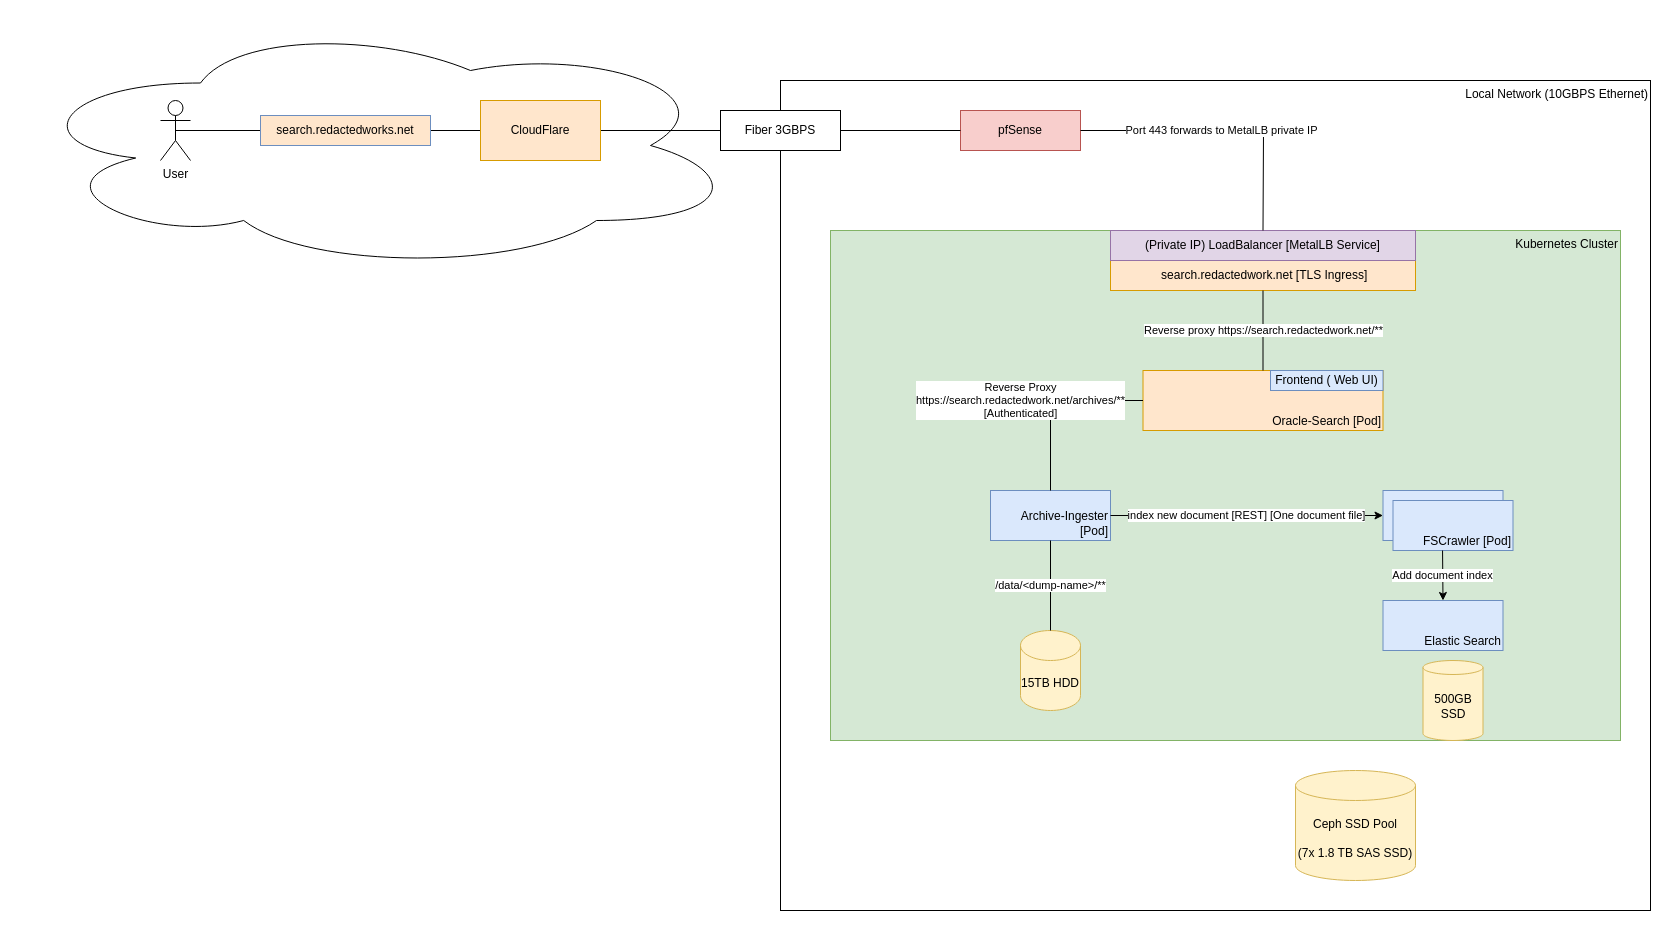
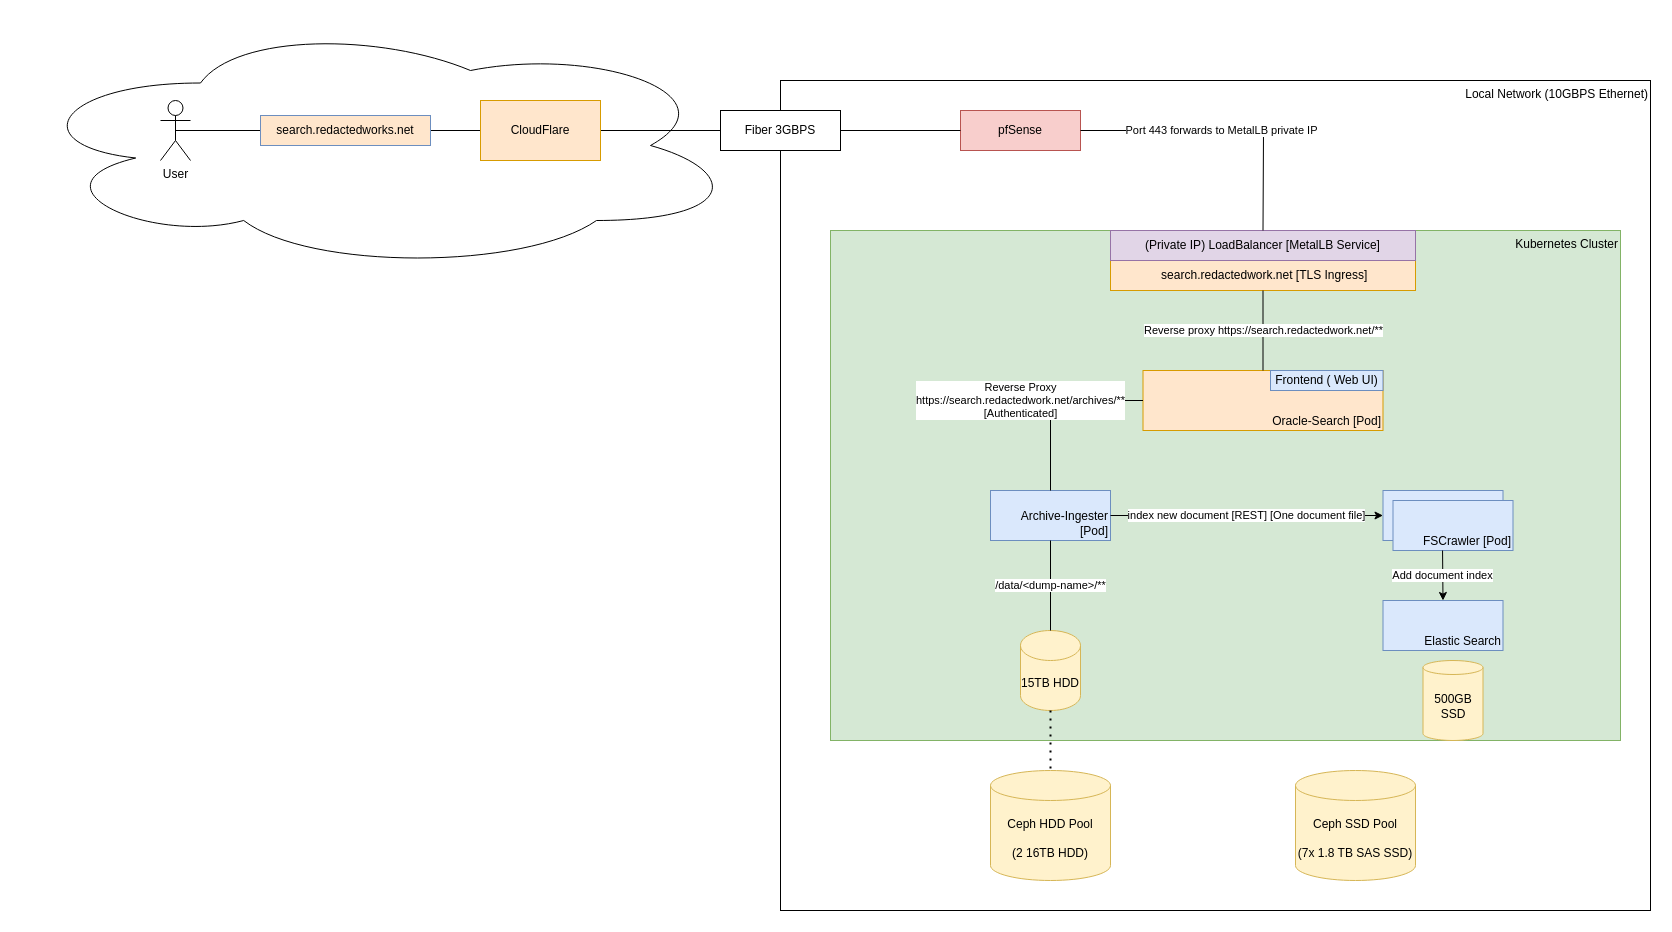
none -> (1051, 741)
none -> (1051, 826)
